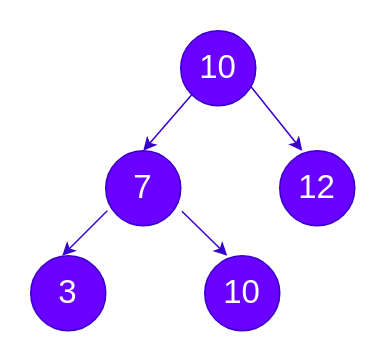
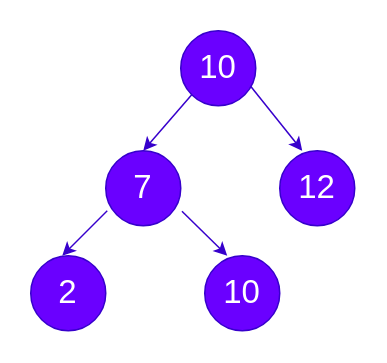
(68, 293) -> (68, 293)
